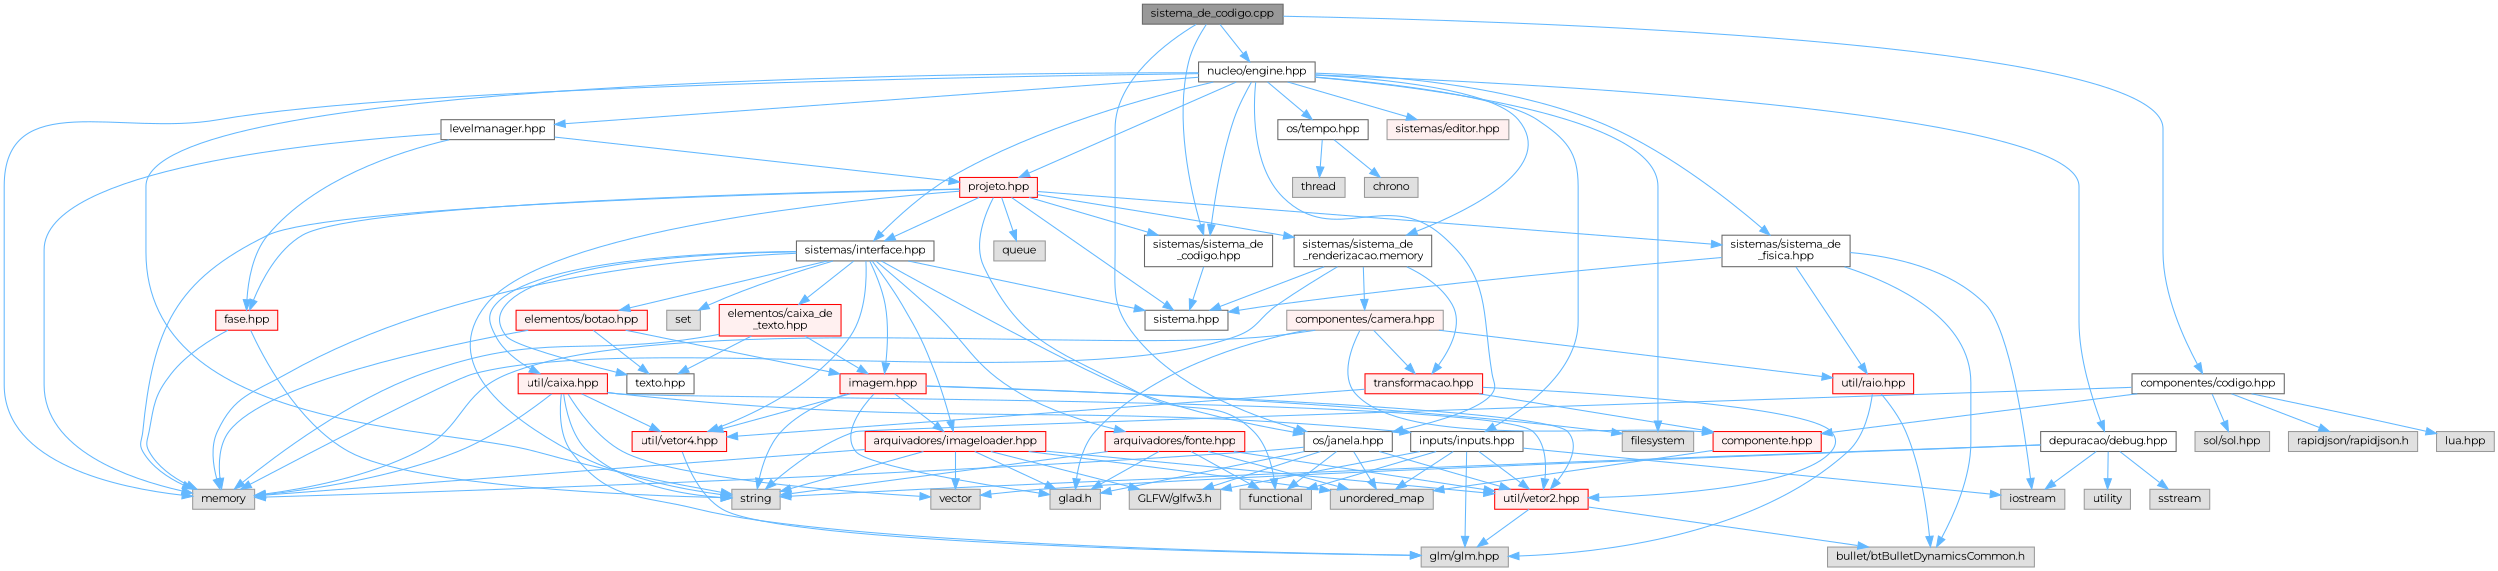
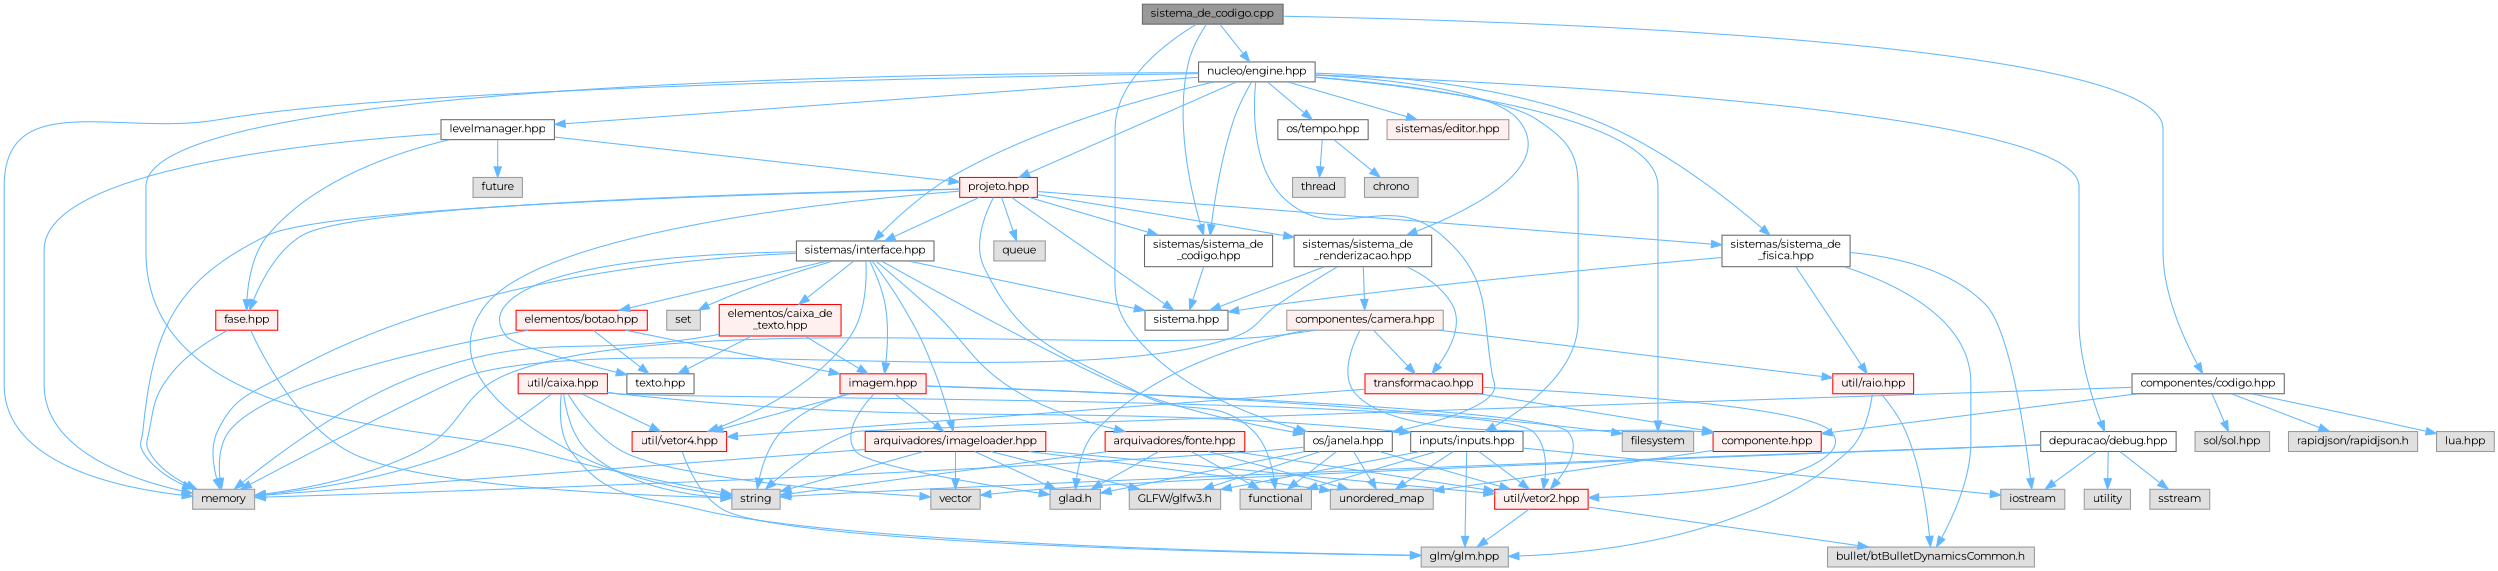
none -> (498, 187)
(1363, 251) -> (1363, 251)
(601, 266) -> none
